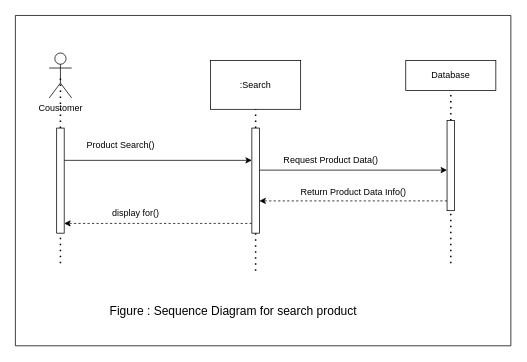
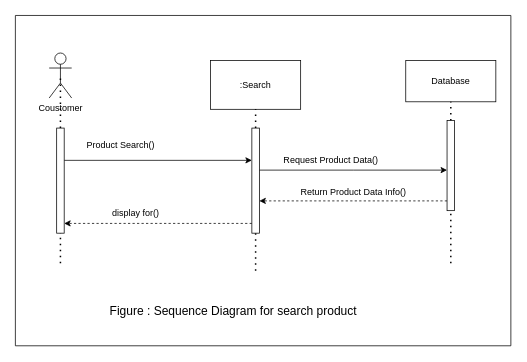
(450, 75) -> (450, 81)
